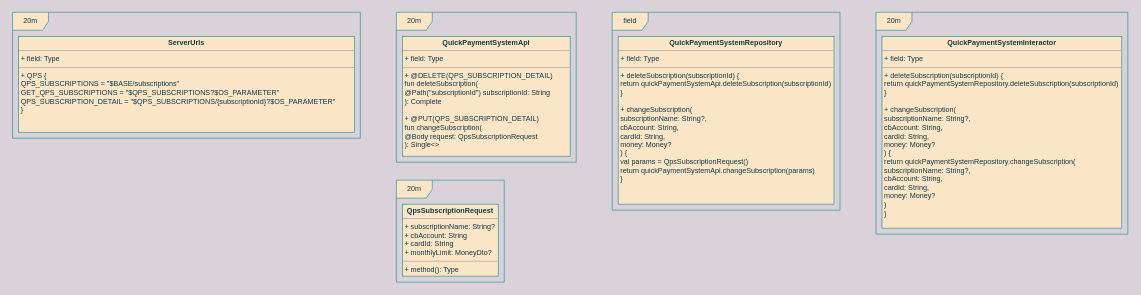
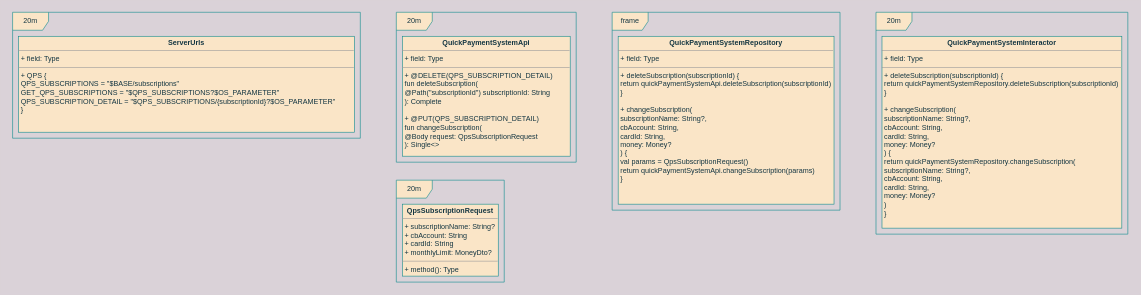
(630, 21) -> (630, 21)
